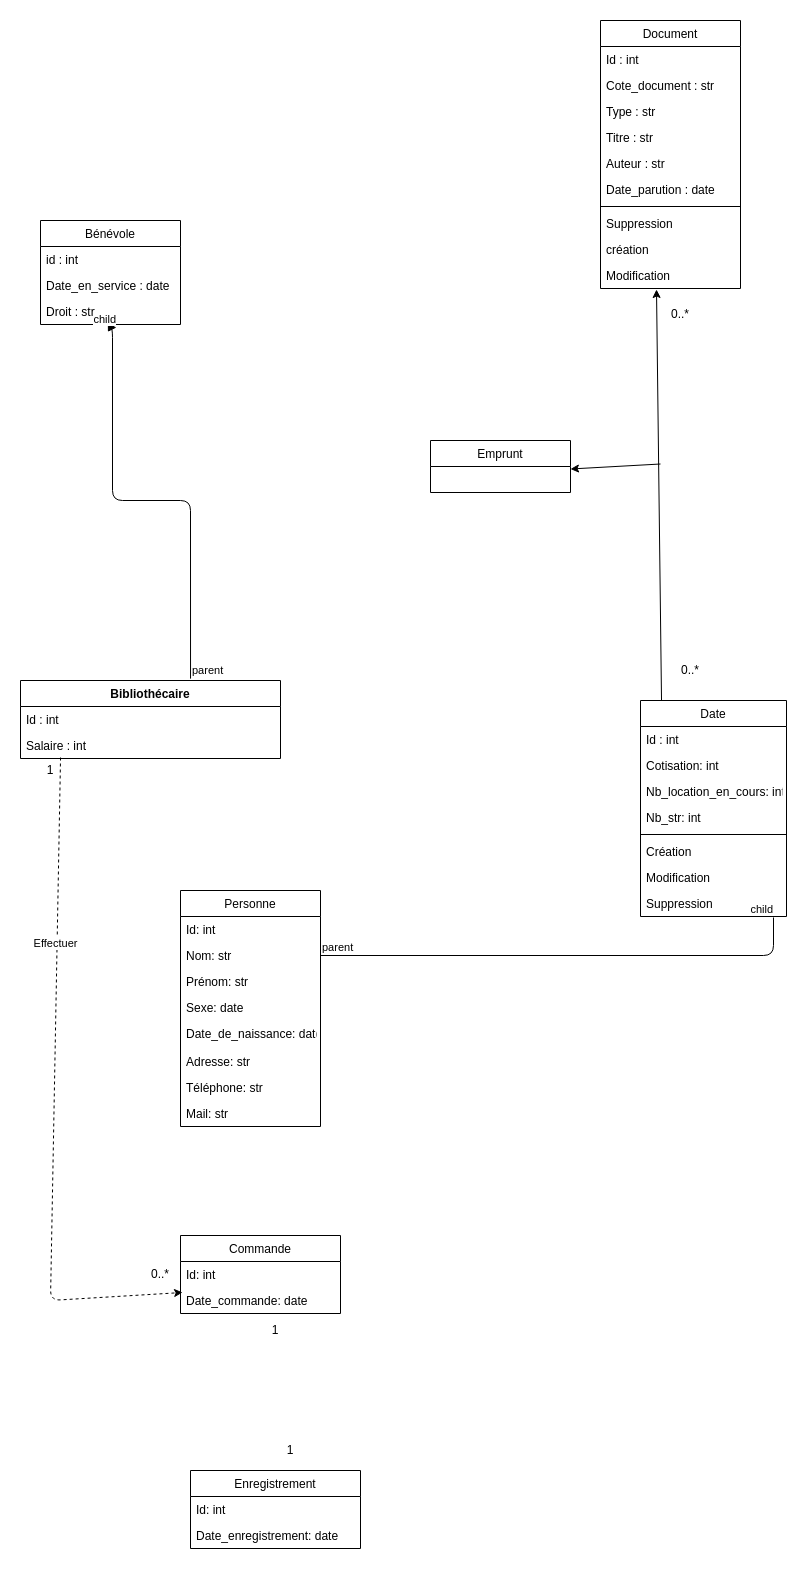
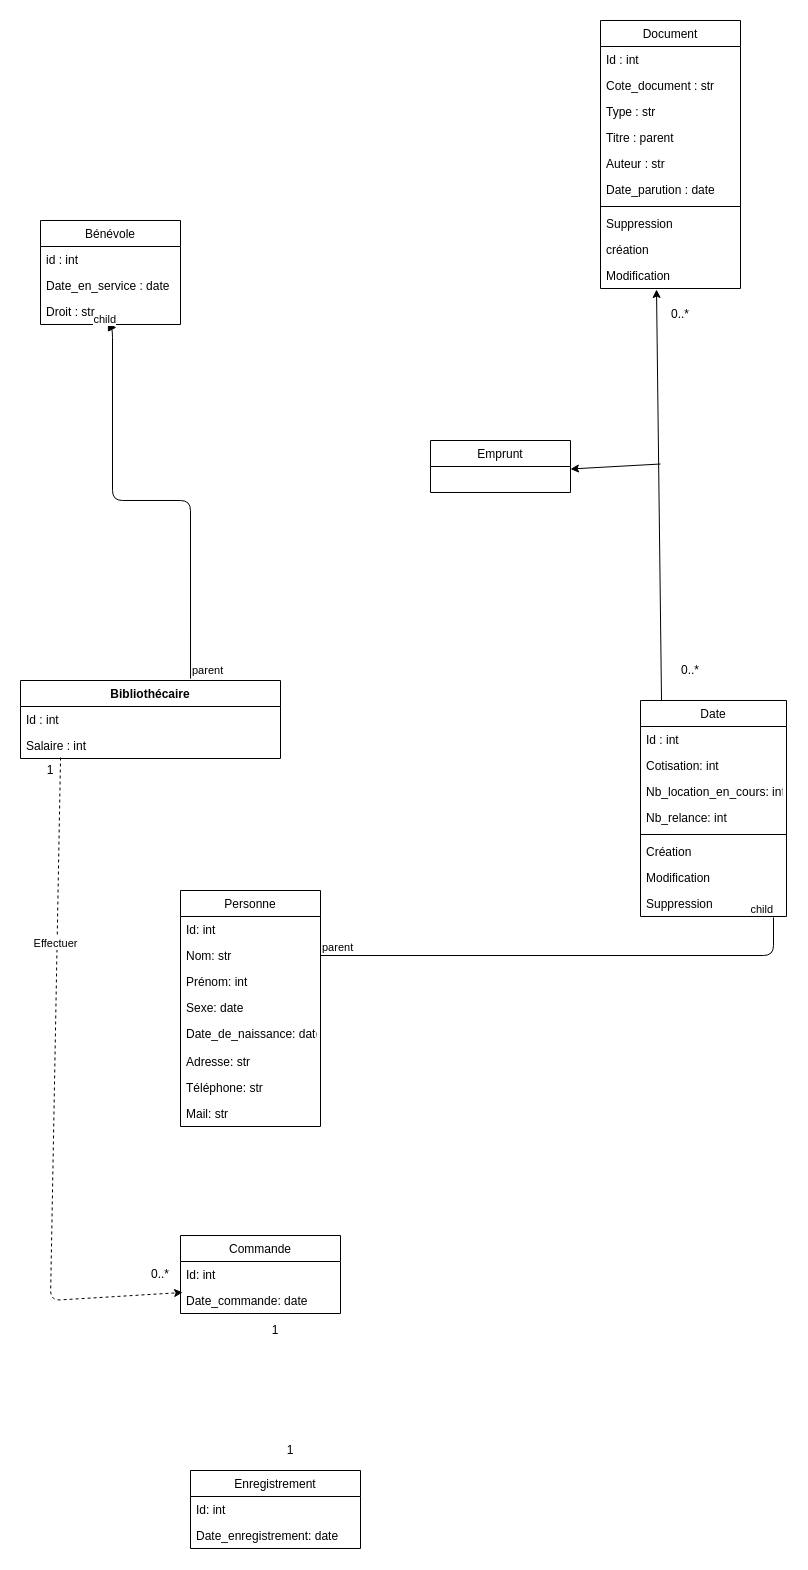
(637, 138) -> (647, 138)
(678, 818) -> (690, 818)
(220, 982) -> (218, 982)
